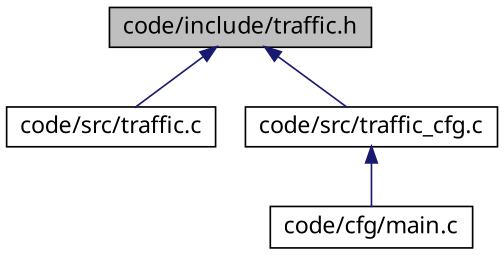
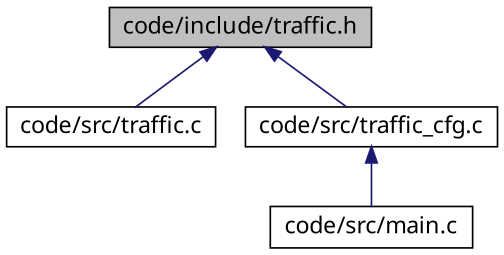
(371, 227) -> (371, 227)
